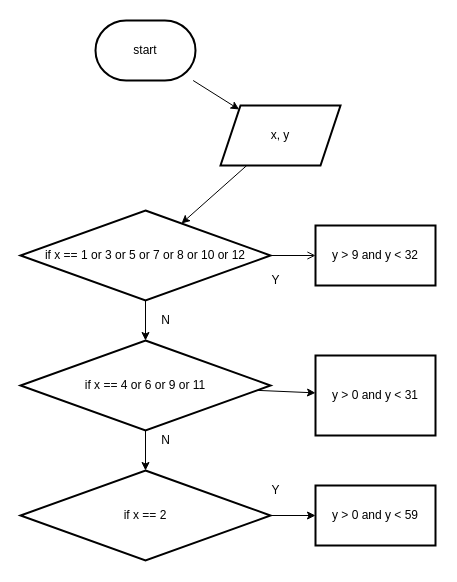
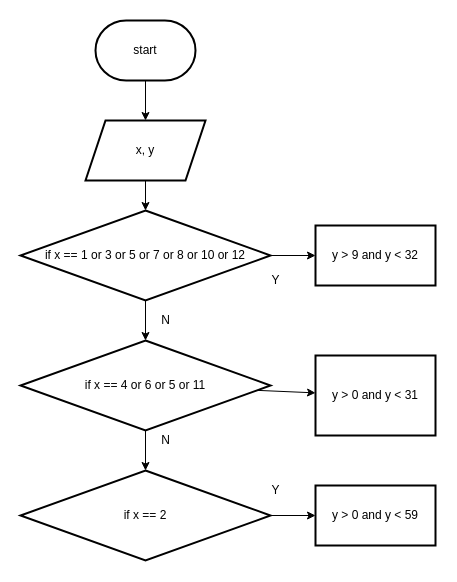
(281, 136) -> (146, 151)
(308, 256) -> (307, 256)
(146, 386) -> (146, 386)
